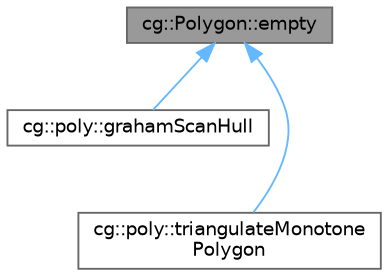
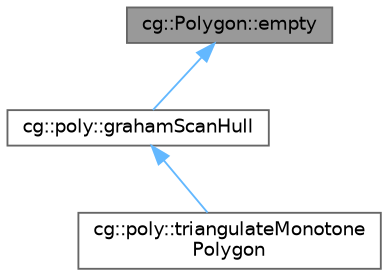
(288, 136) -> (186, 186)
